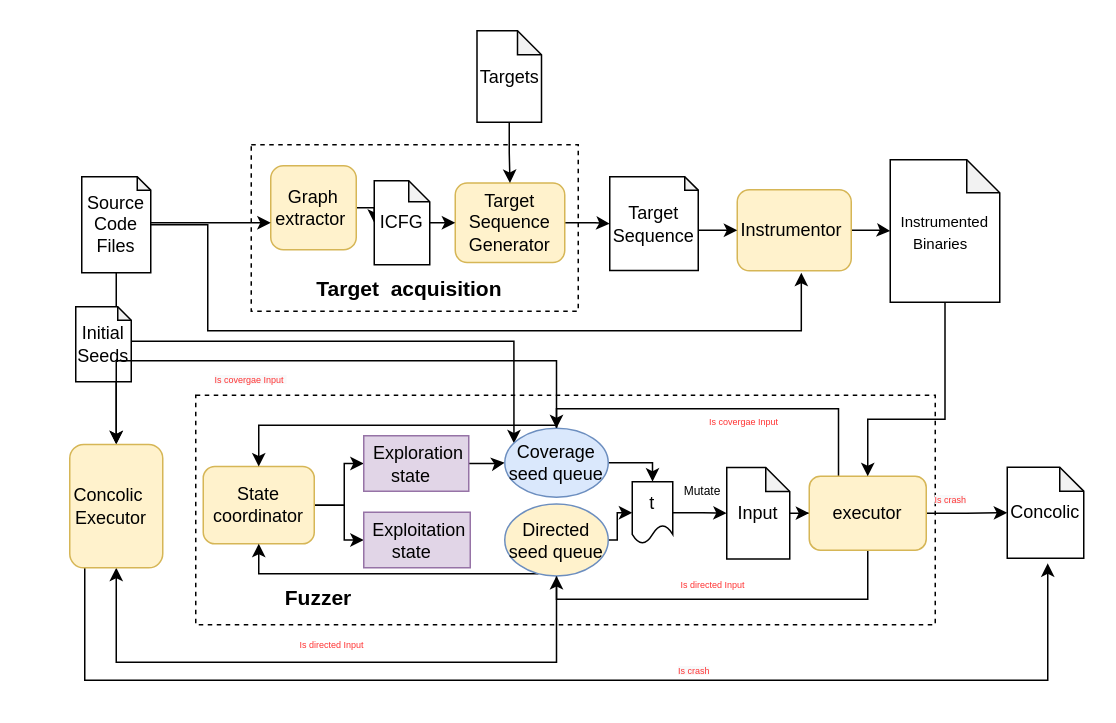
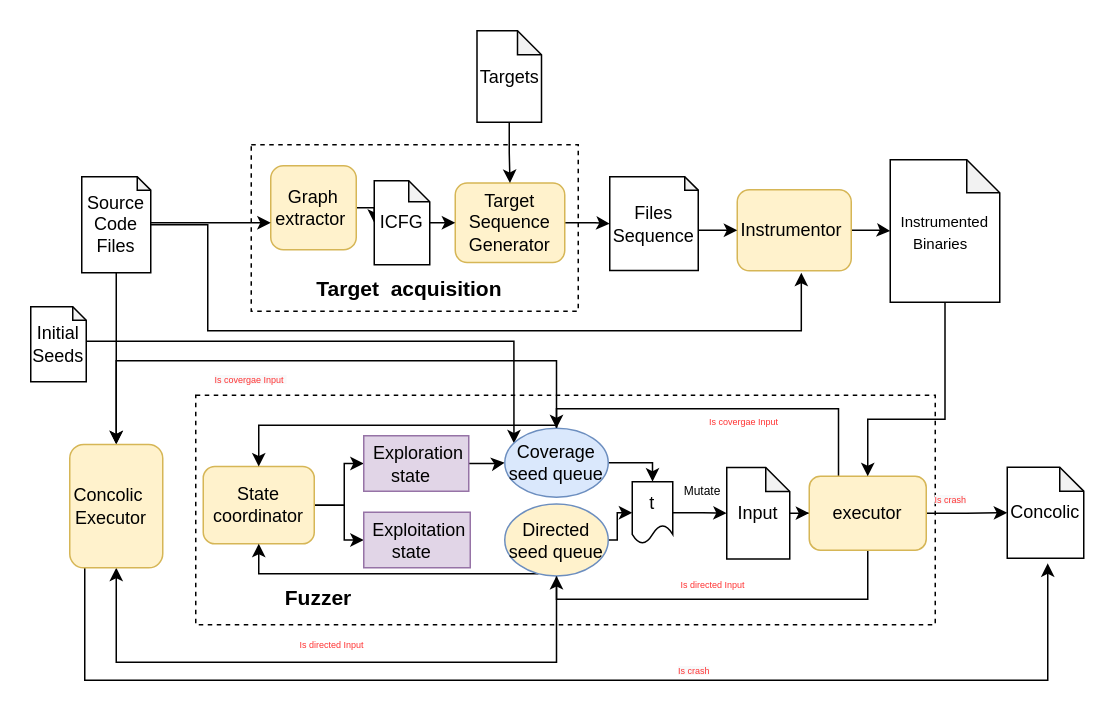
(654, 224) -> (654, 224)
(104, 344) -> (59, 344)
